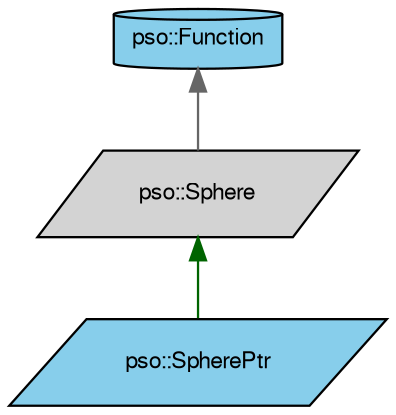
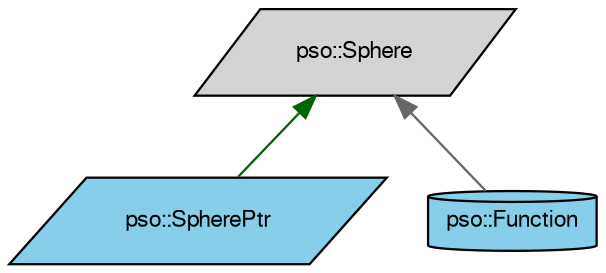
(198, 121) -> (448, 152)
